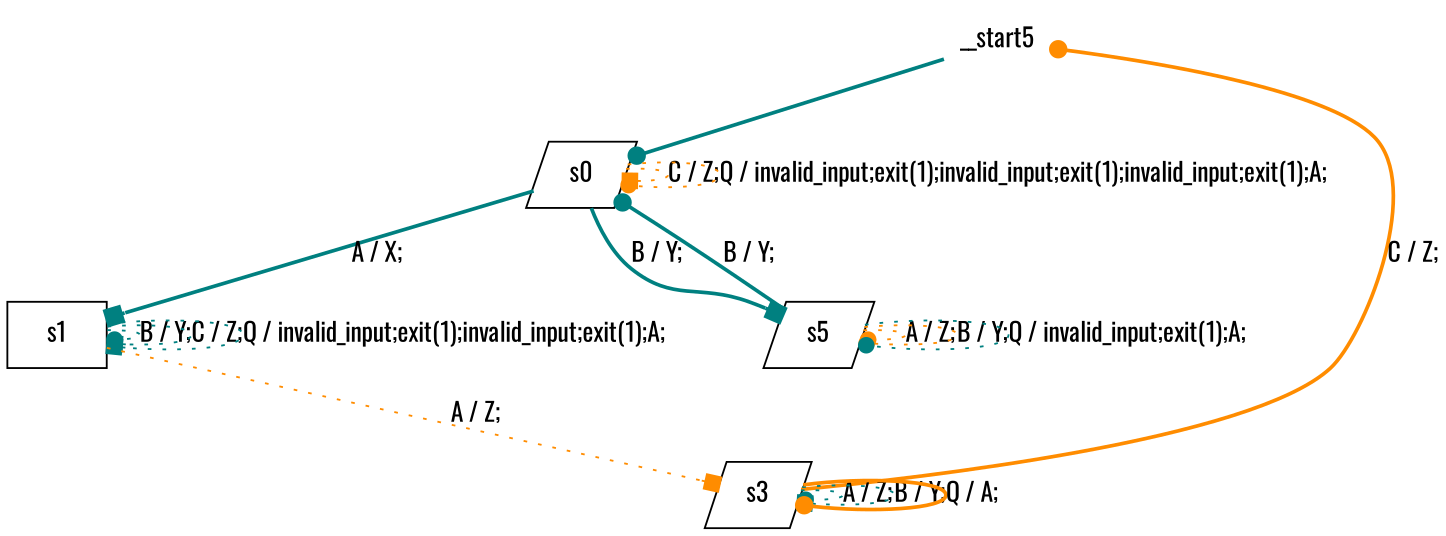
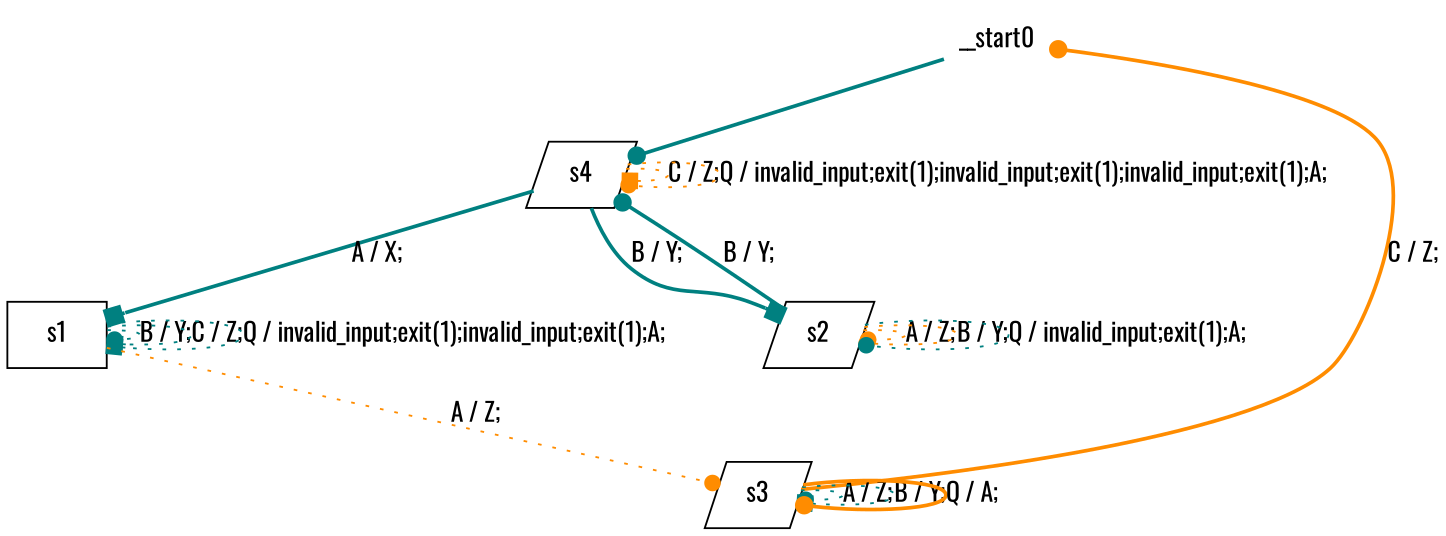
(997, 40) -> (997, 40)
(582, 175) -> (582, 175)
(819, 335) -> (819, 335)
(406, 415) -> (406, 415)
